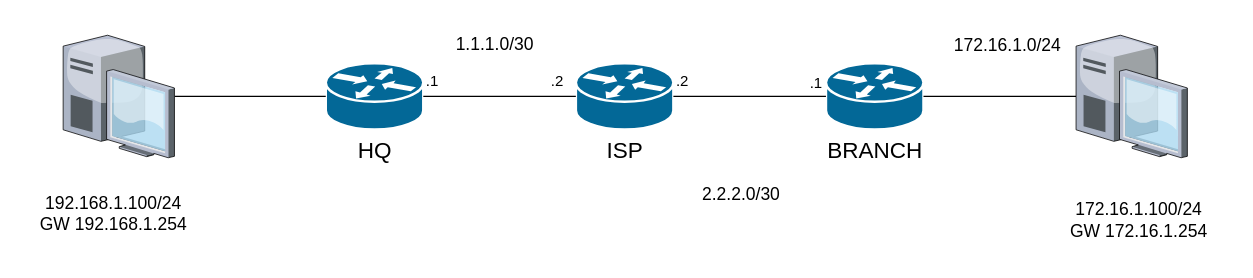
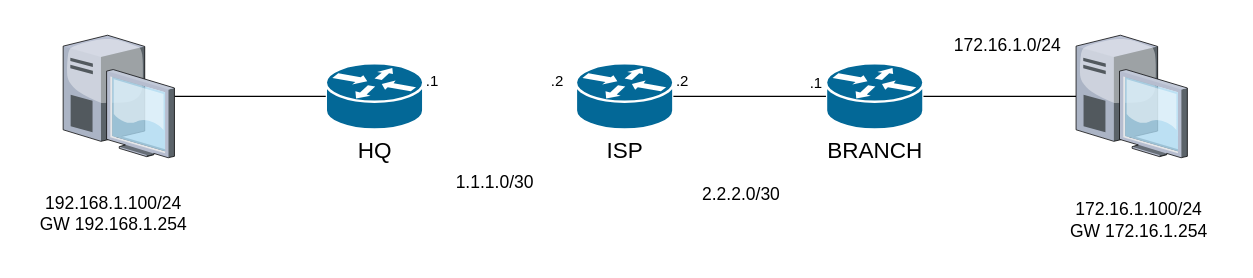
(494, 44) -> (494, 182)
(499, 96) -> none
